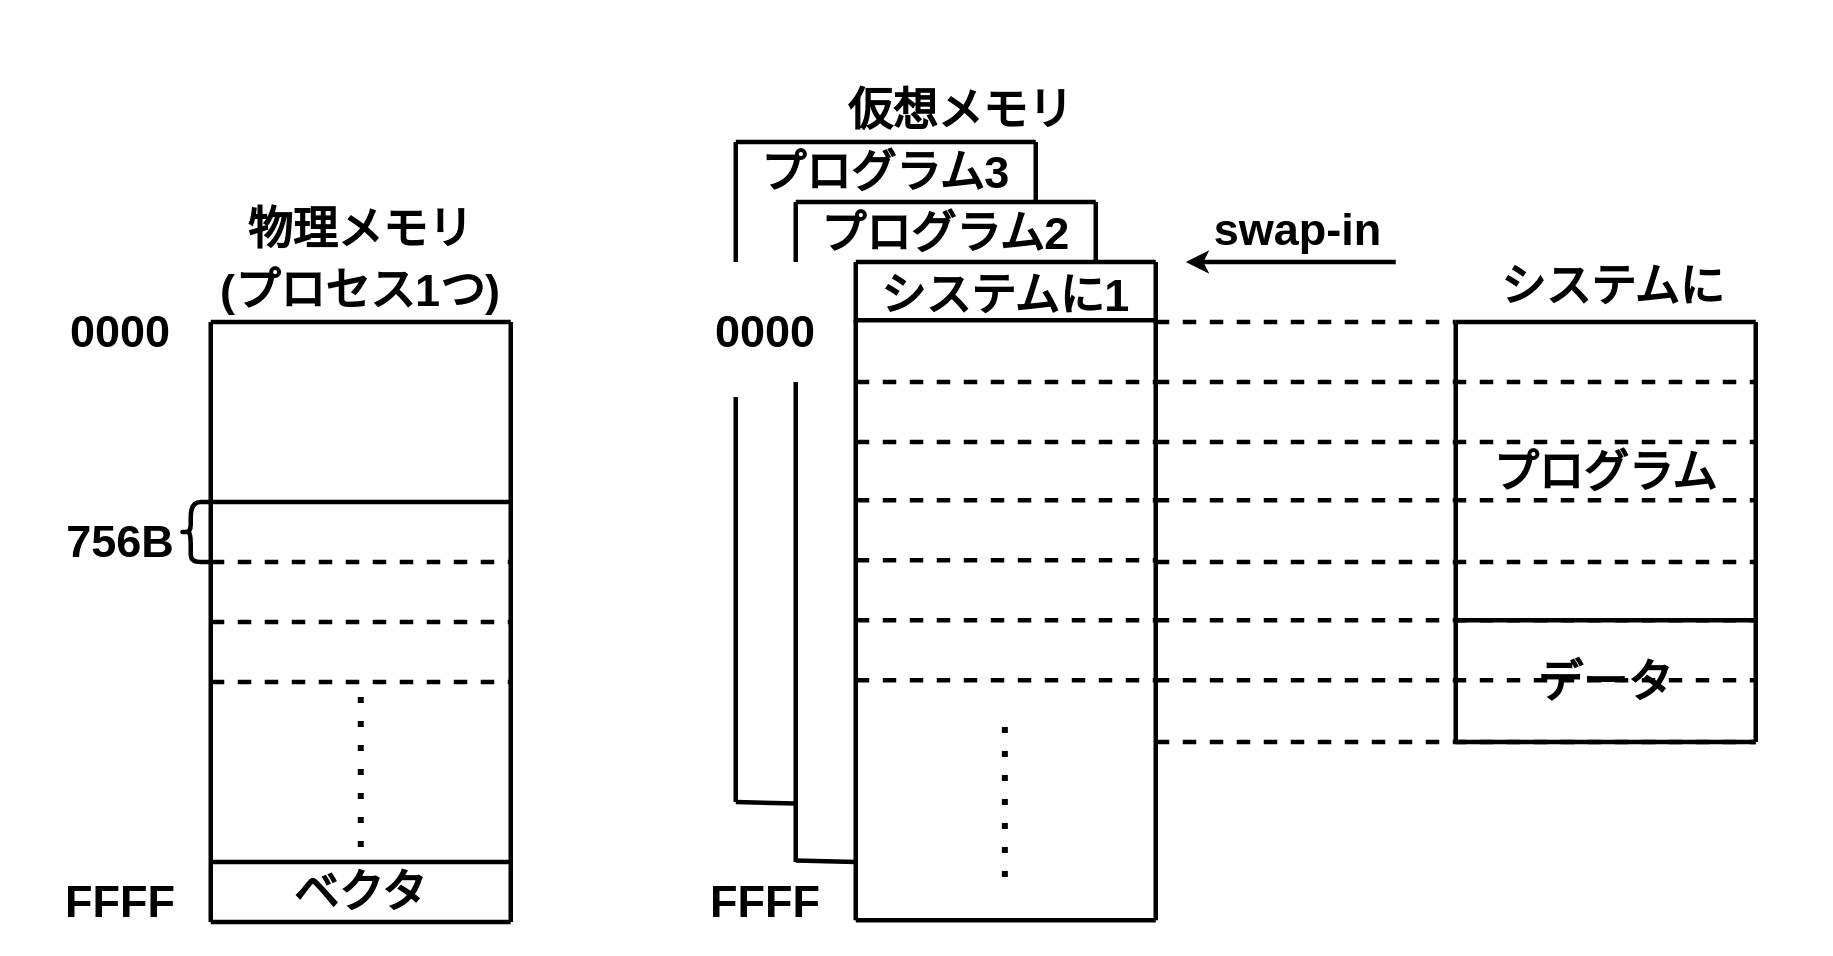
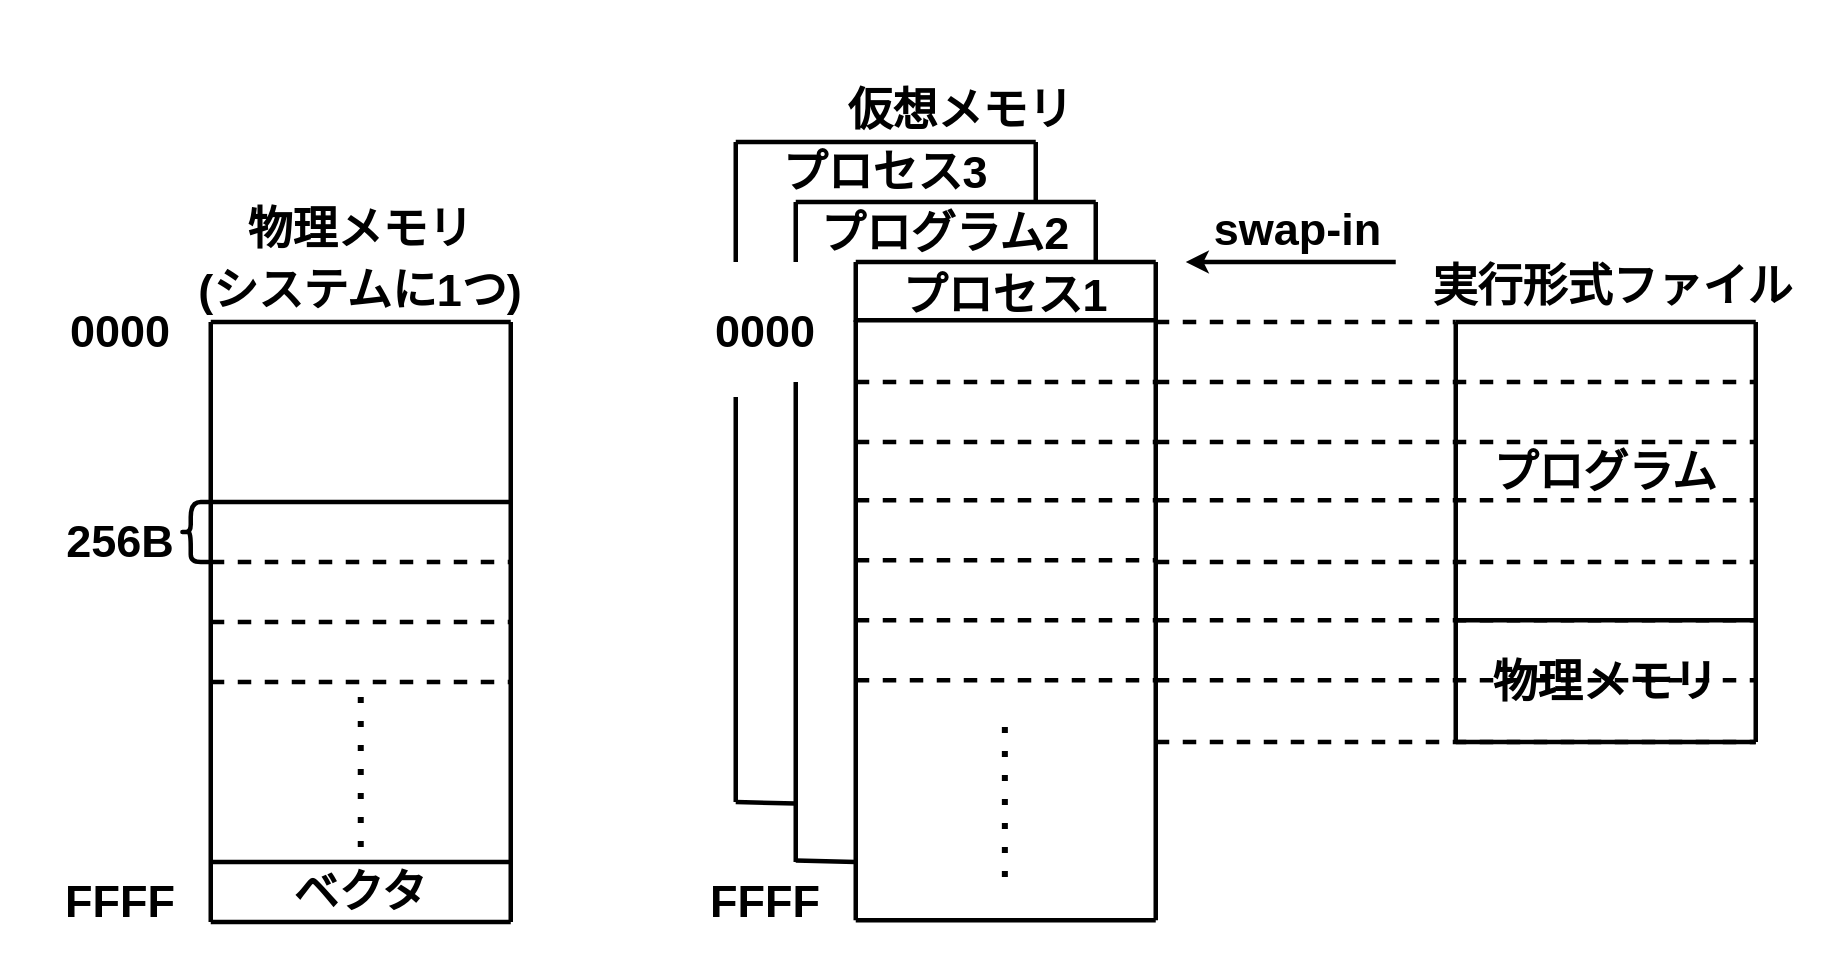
(886, 167) -> (886, 167)
(361, 254) -> (361, 254)
(1613, 275) -> (1613, 275)
(1006, 290) -> (1006, 290)
(121, 530) -> (121, 530)
(1606, 682) -> (1606, 682)
